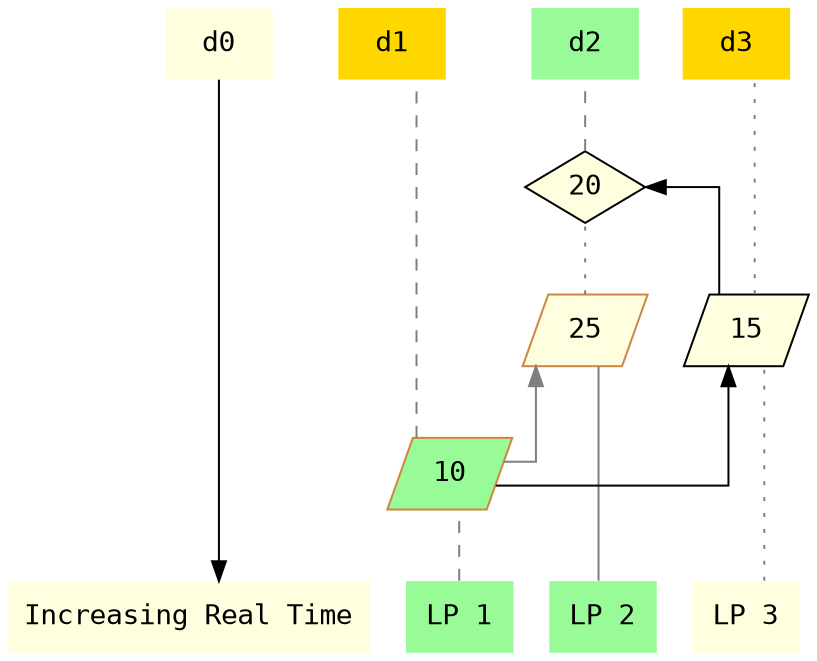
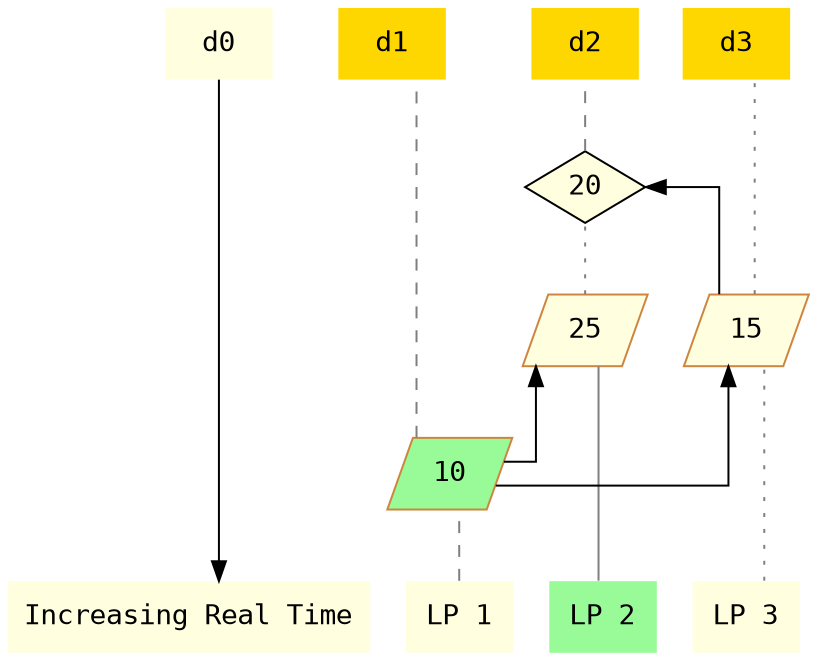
(585, 44) -> (585, 44)
(746, 330) -> (746, 330)
(536, 440) -> (536, 440)
(460, 617) -> (460, 617)
